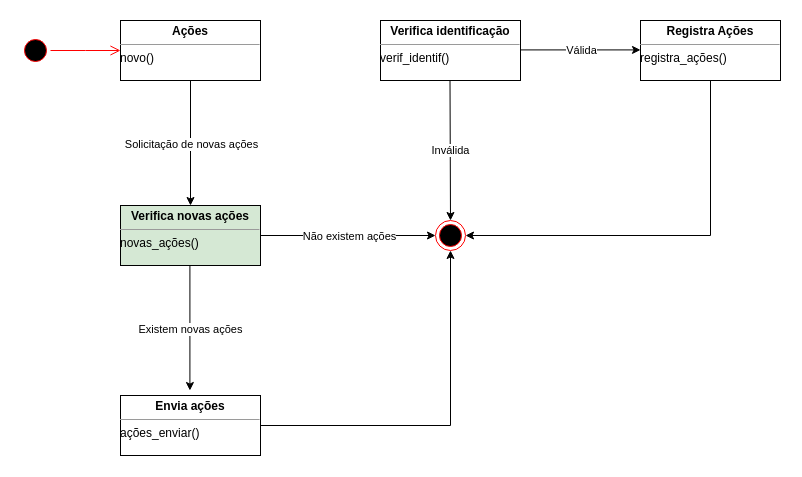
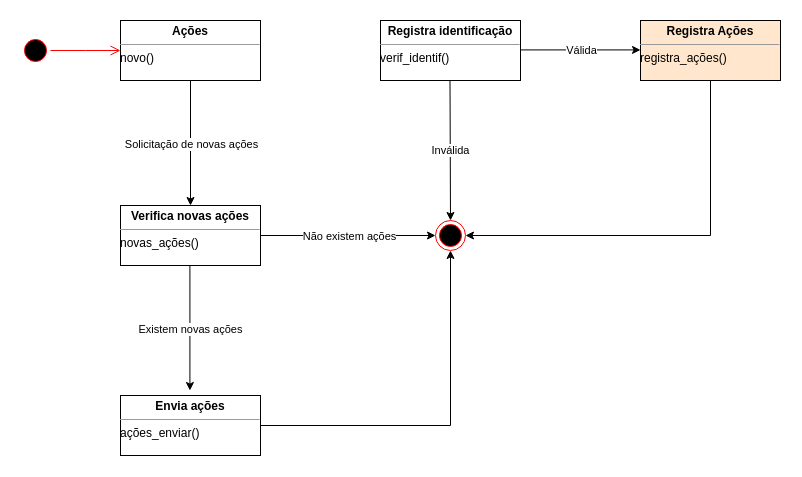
(445, 35) -> (447, 35)
(711, 51) -> (711, 51)
(191, 236) -> (191, 236)
